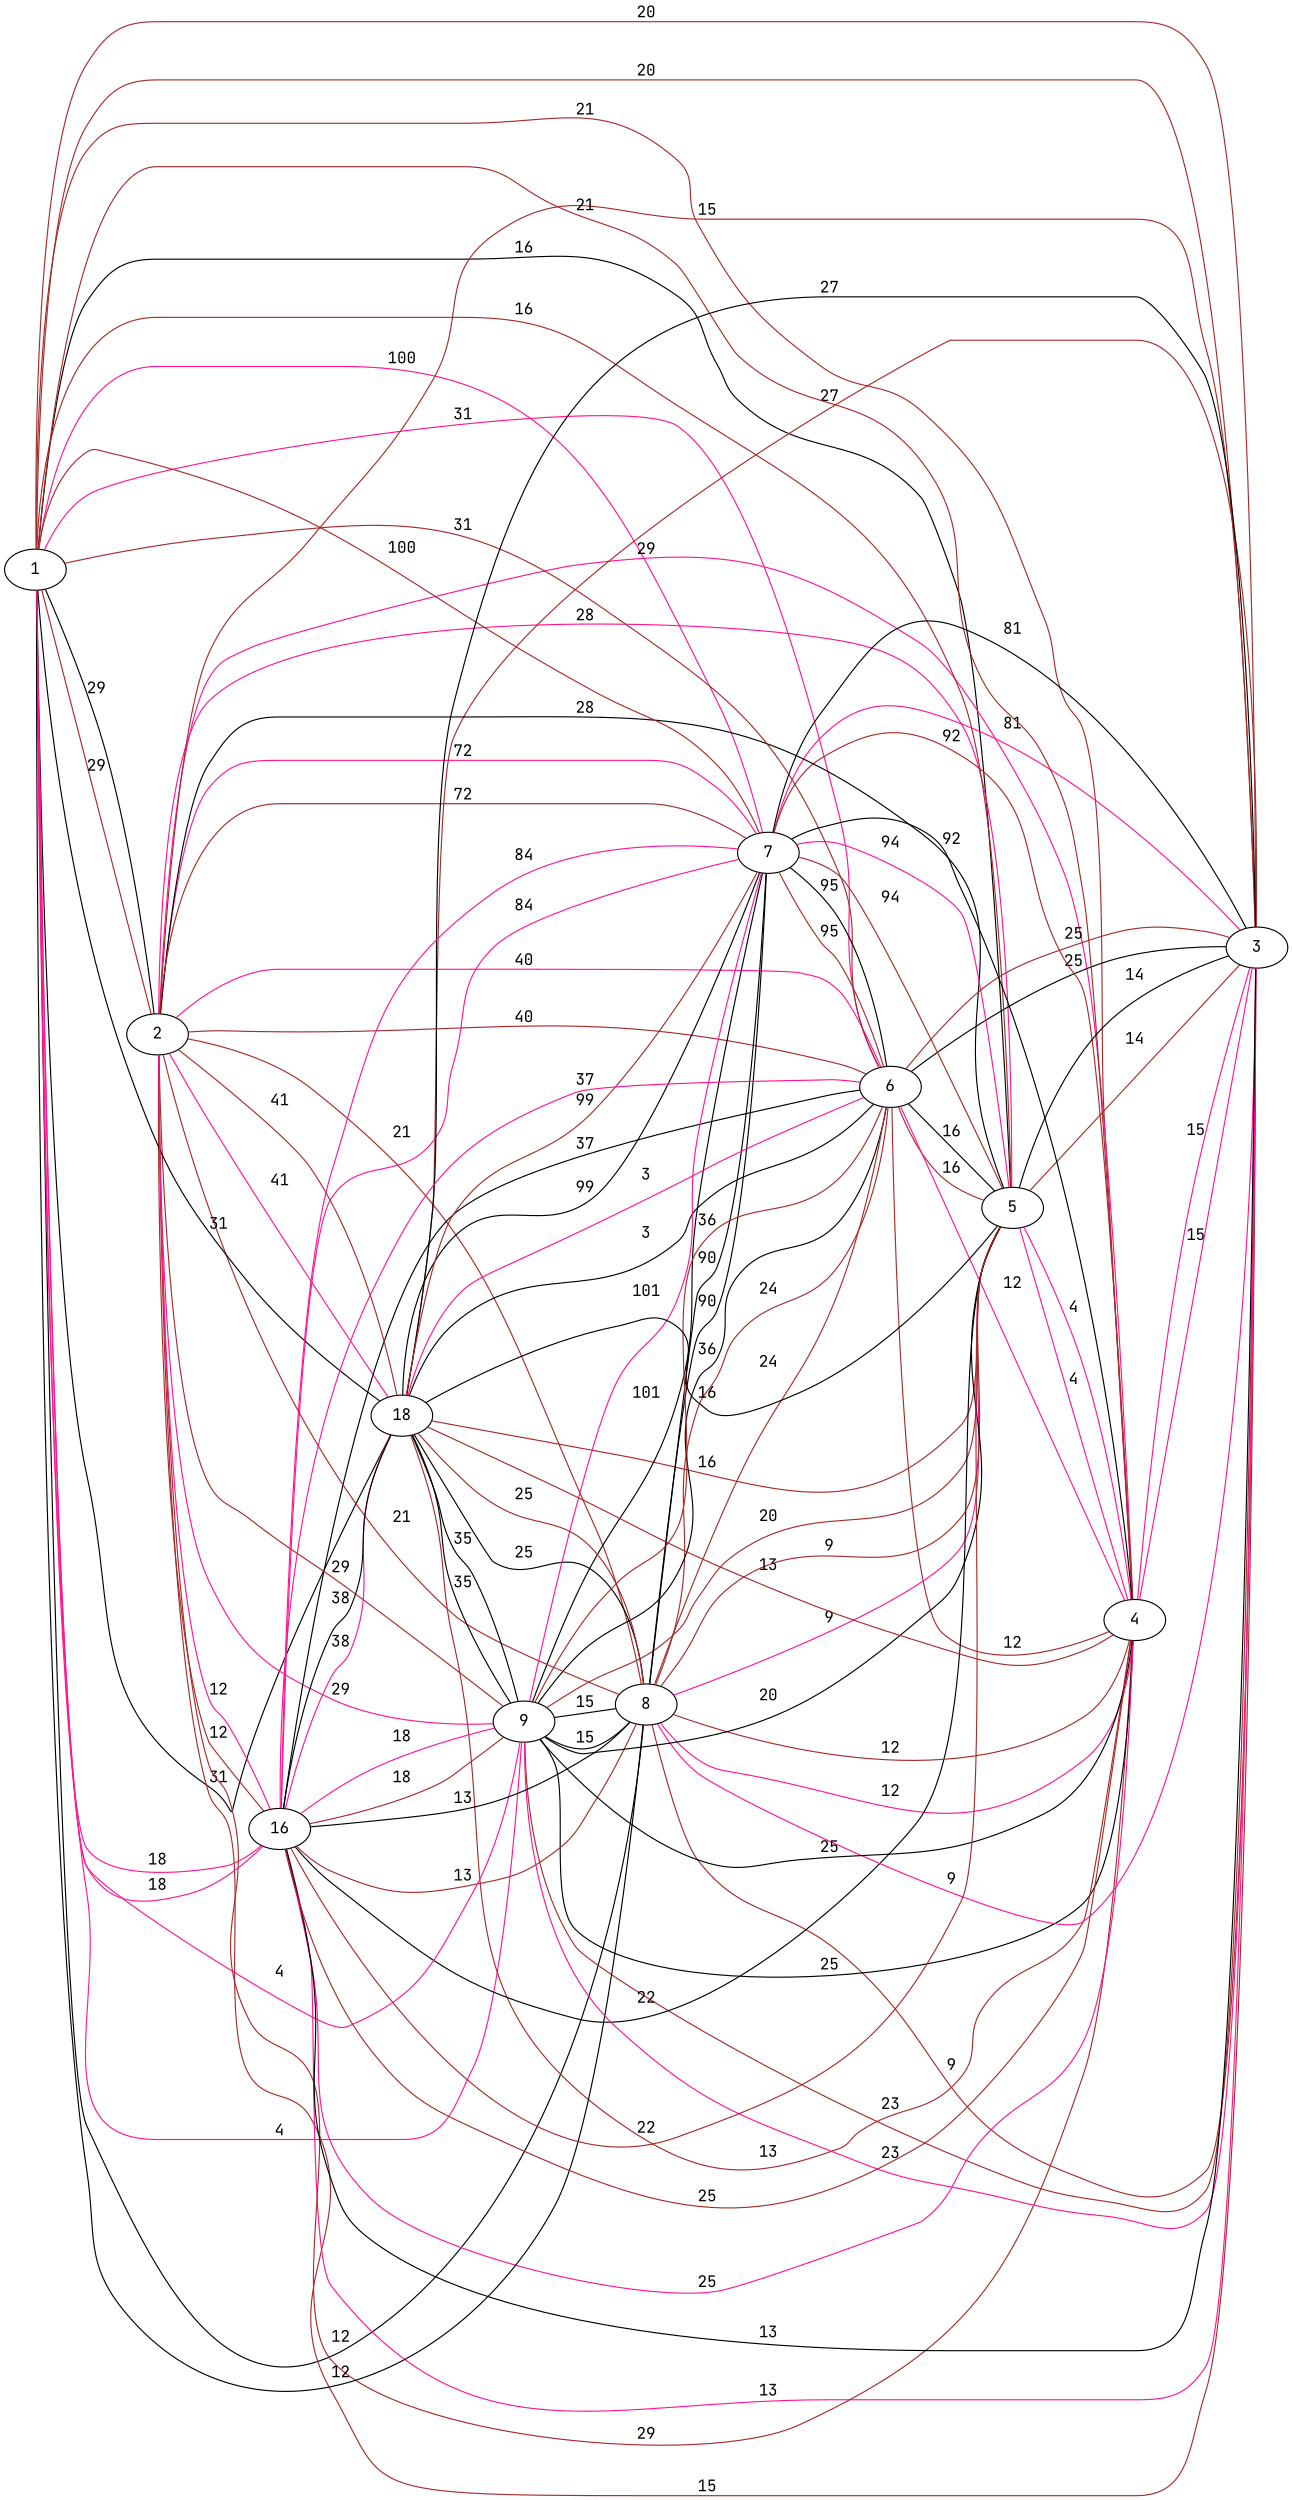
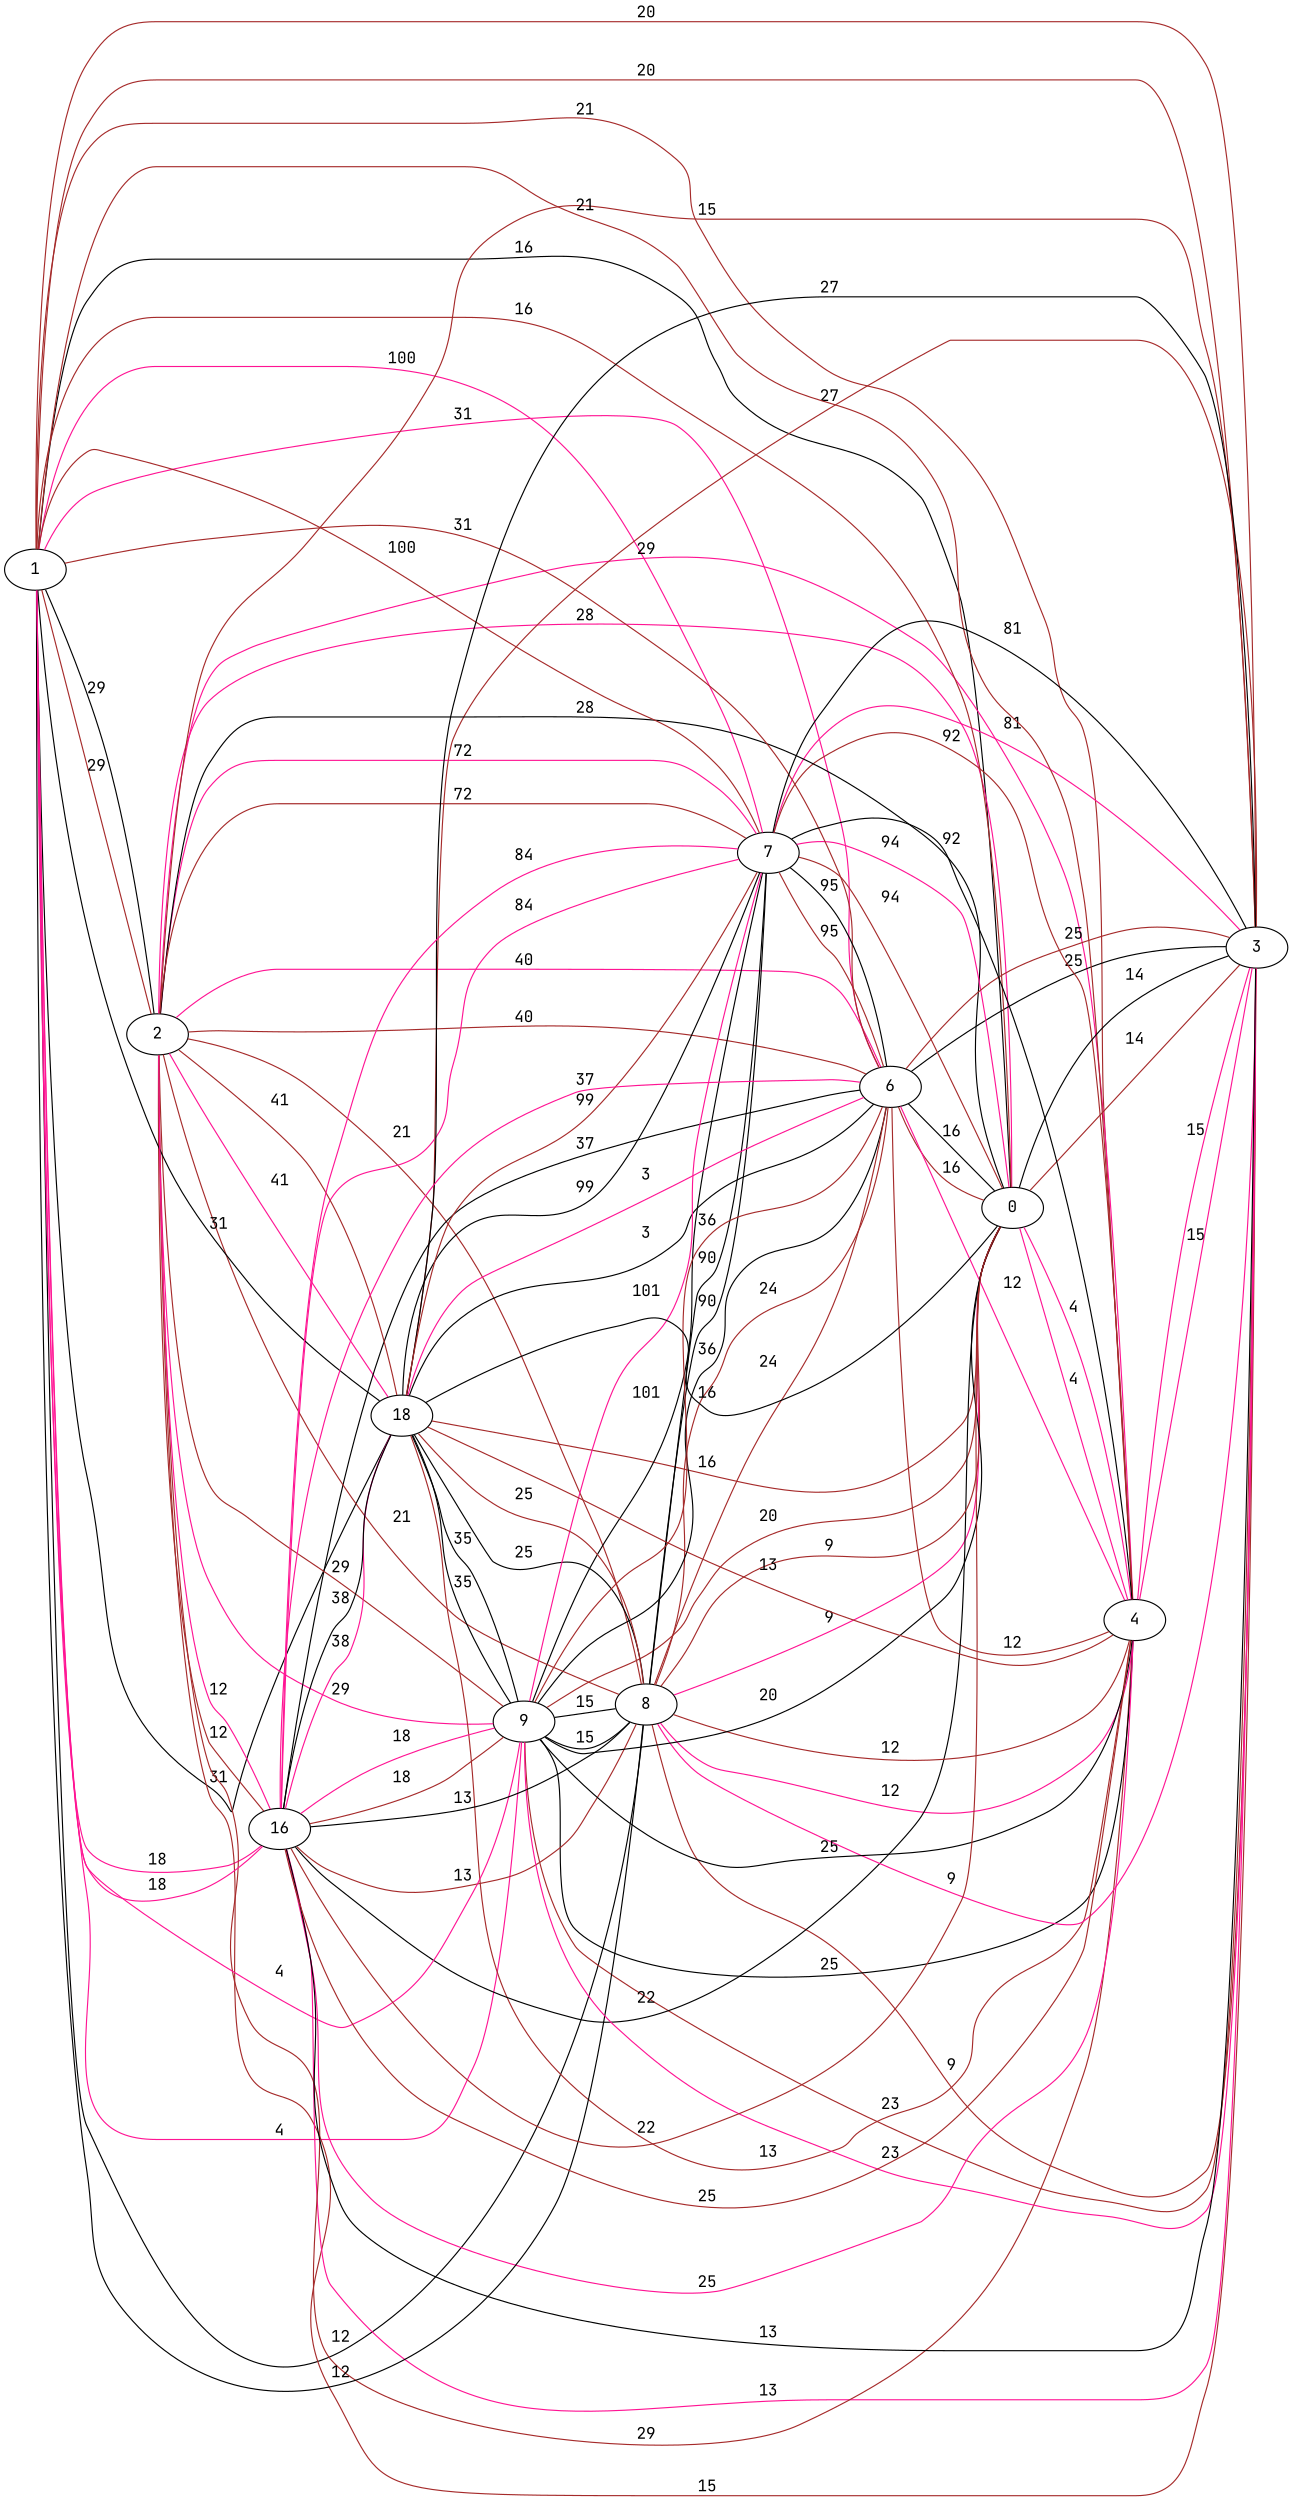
(1013, 1208) -> (1013, 1208)
